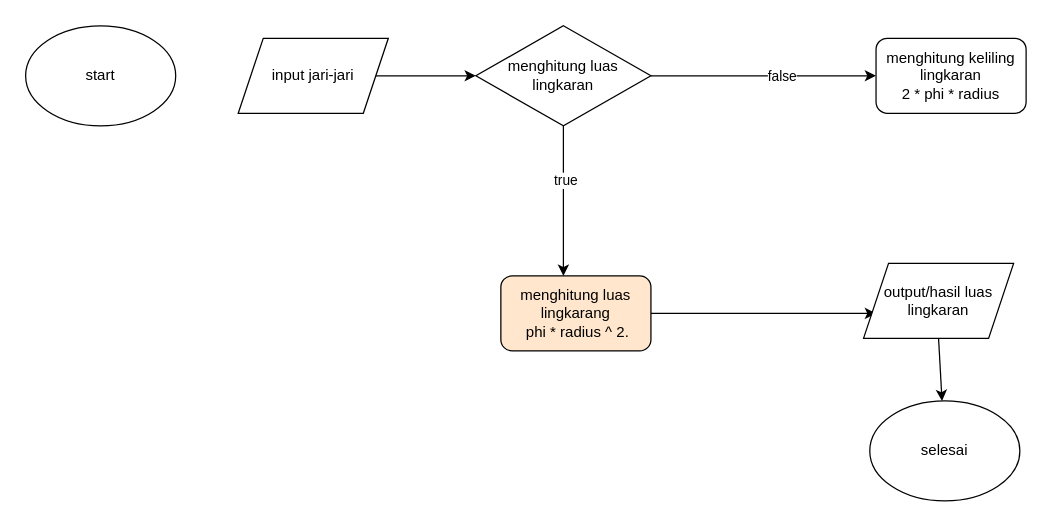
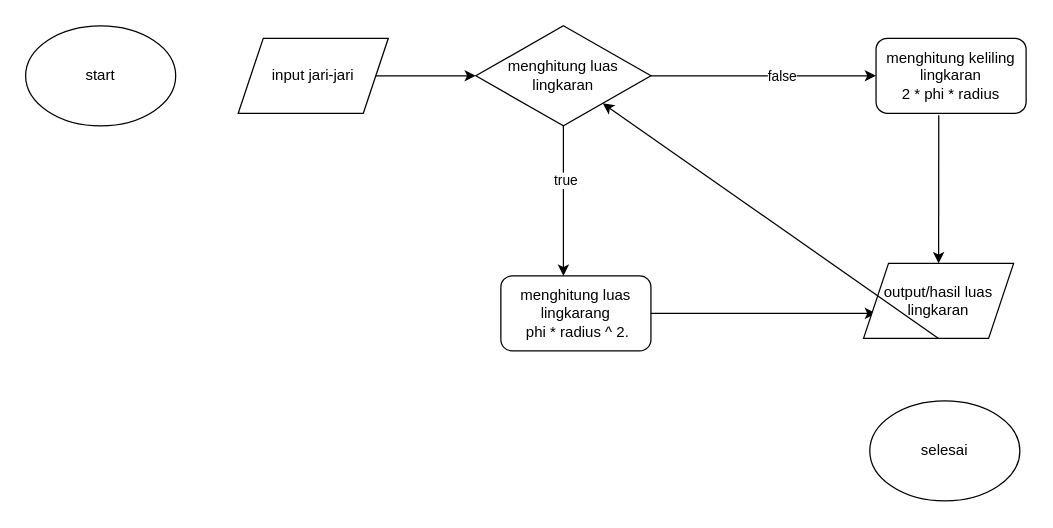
none -> (938, 185)
(576, 313) -> (576, 313)
(940, 365) -> (774, 223)
